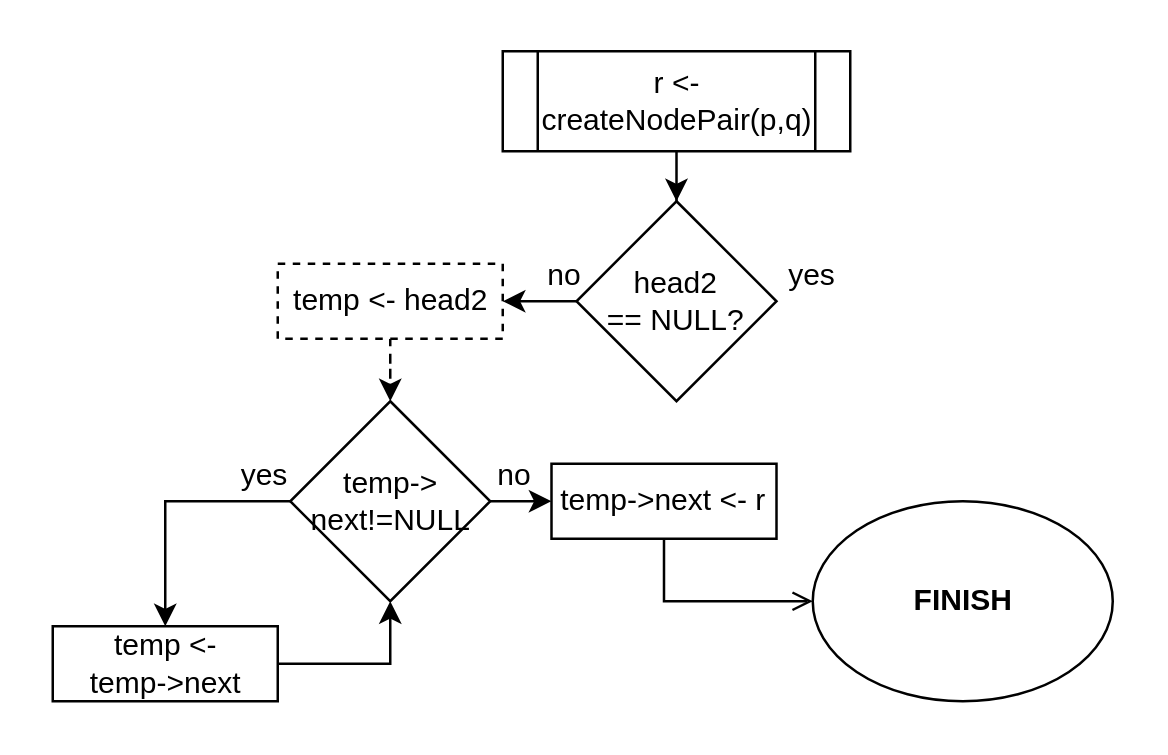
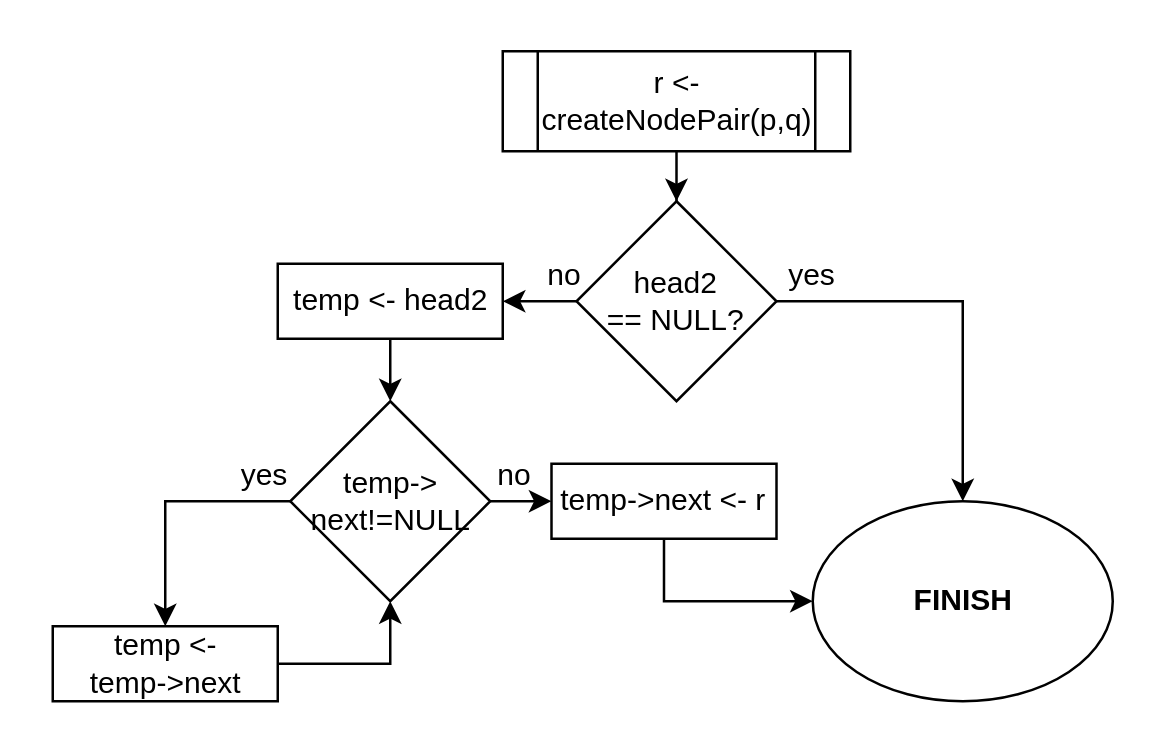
(390, 301) -> (390, 301)
none -> (961, 301)
(390, 351) -> (390, 351)
(798, 601) -> (794, 601)
